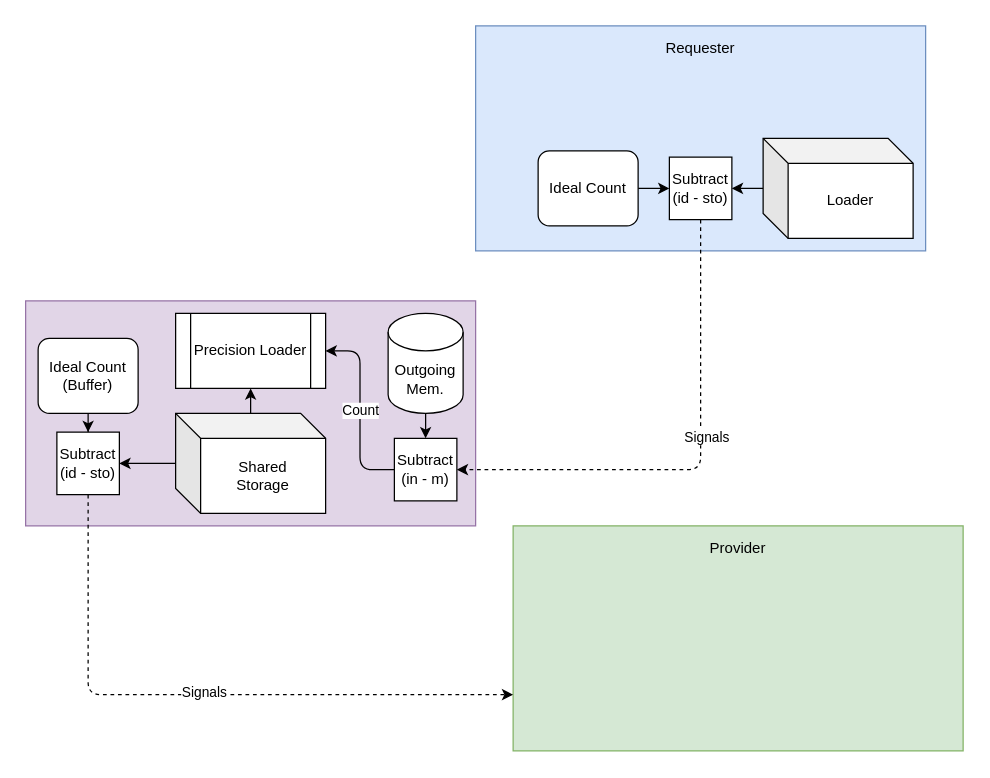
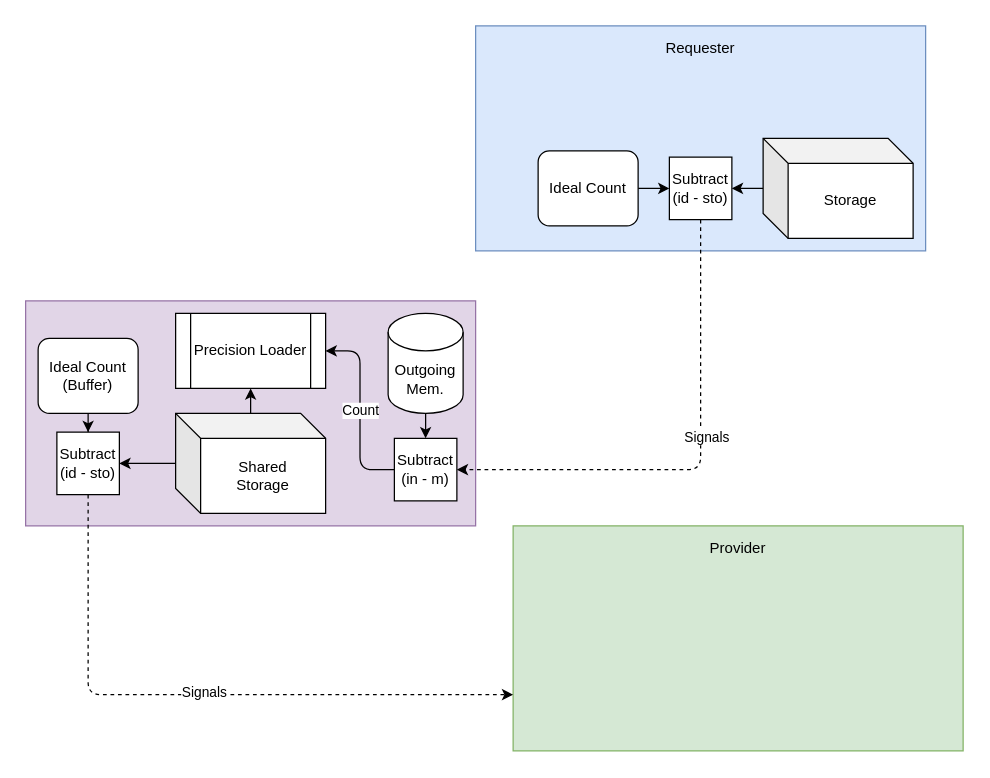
(851, 201) -> (851, 201)
